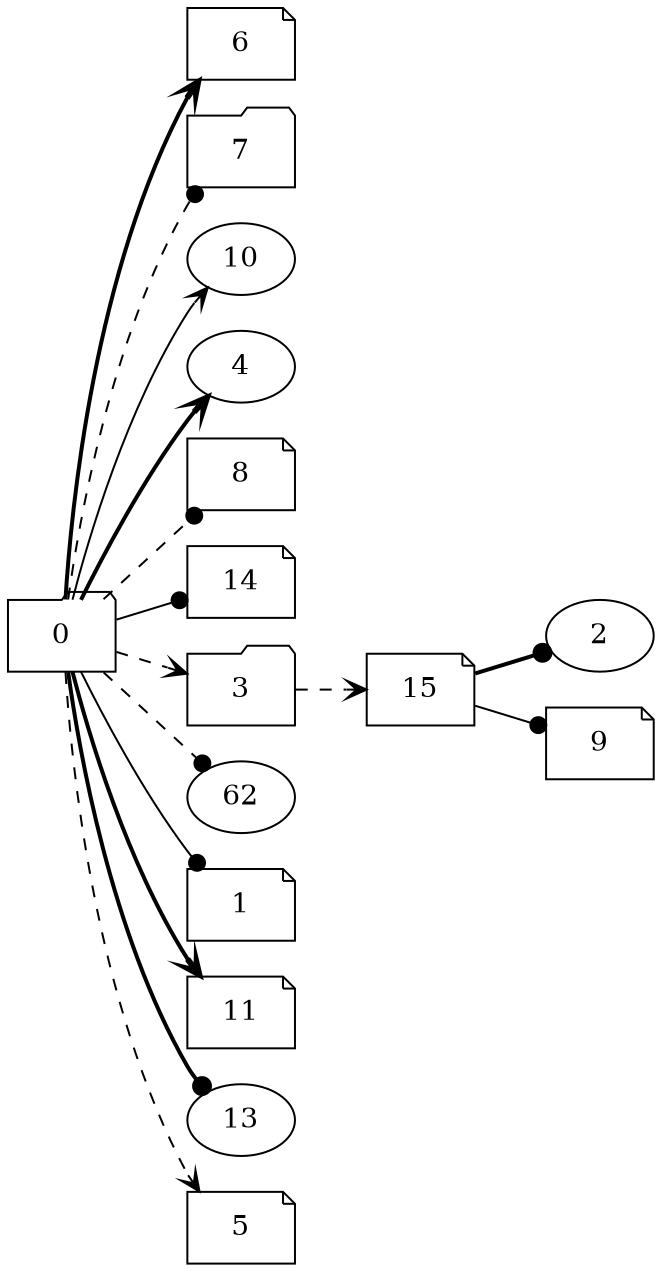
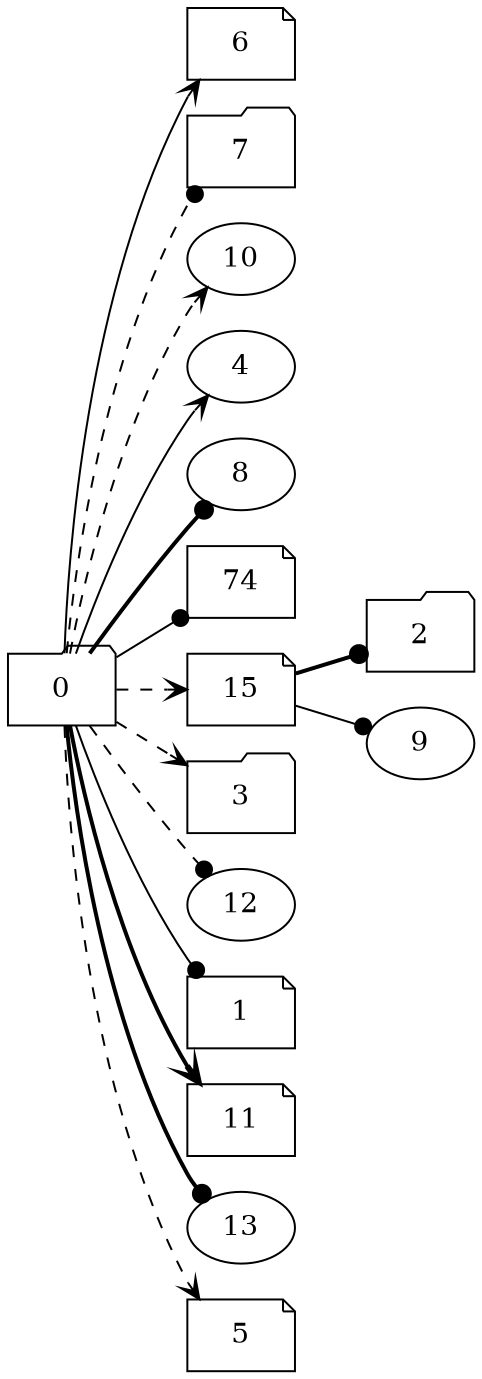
(102, 342) -> (98, 368)
(122, 446) -> (117, 473)
(241, 474) -> (241, 474)
(133, 503) -> (127, 528)
(146, 560) -> (142, 583)
(241, 582) -> (241, 582)
(600, 636) -> (421, 636)
(321, 690) -> (142, 690)
(600, 743) -> (421, 743)
(241, 797) -> (241, 905)
